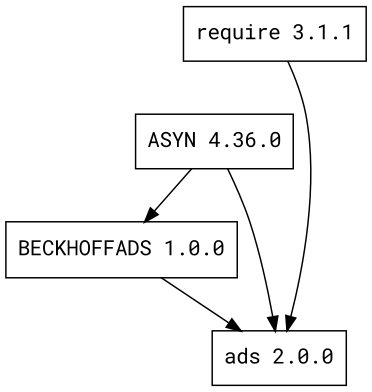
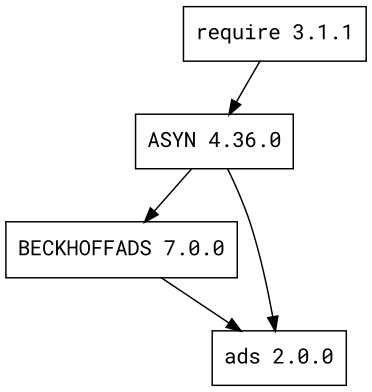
(310, 188) -> (248, 81)
(122, 250) -> (122, 250)
